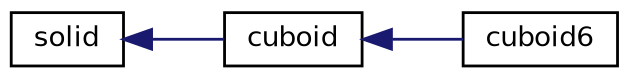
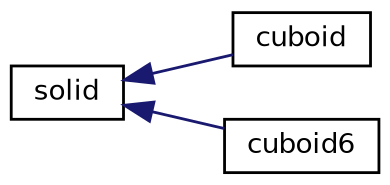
(428, 39) -> (188, 120)
